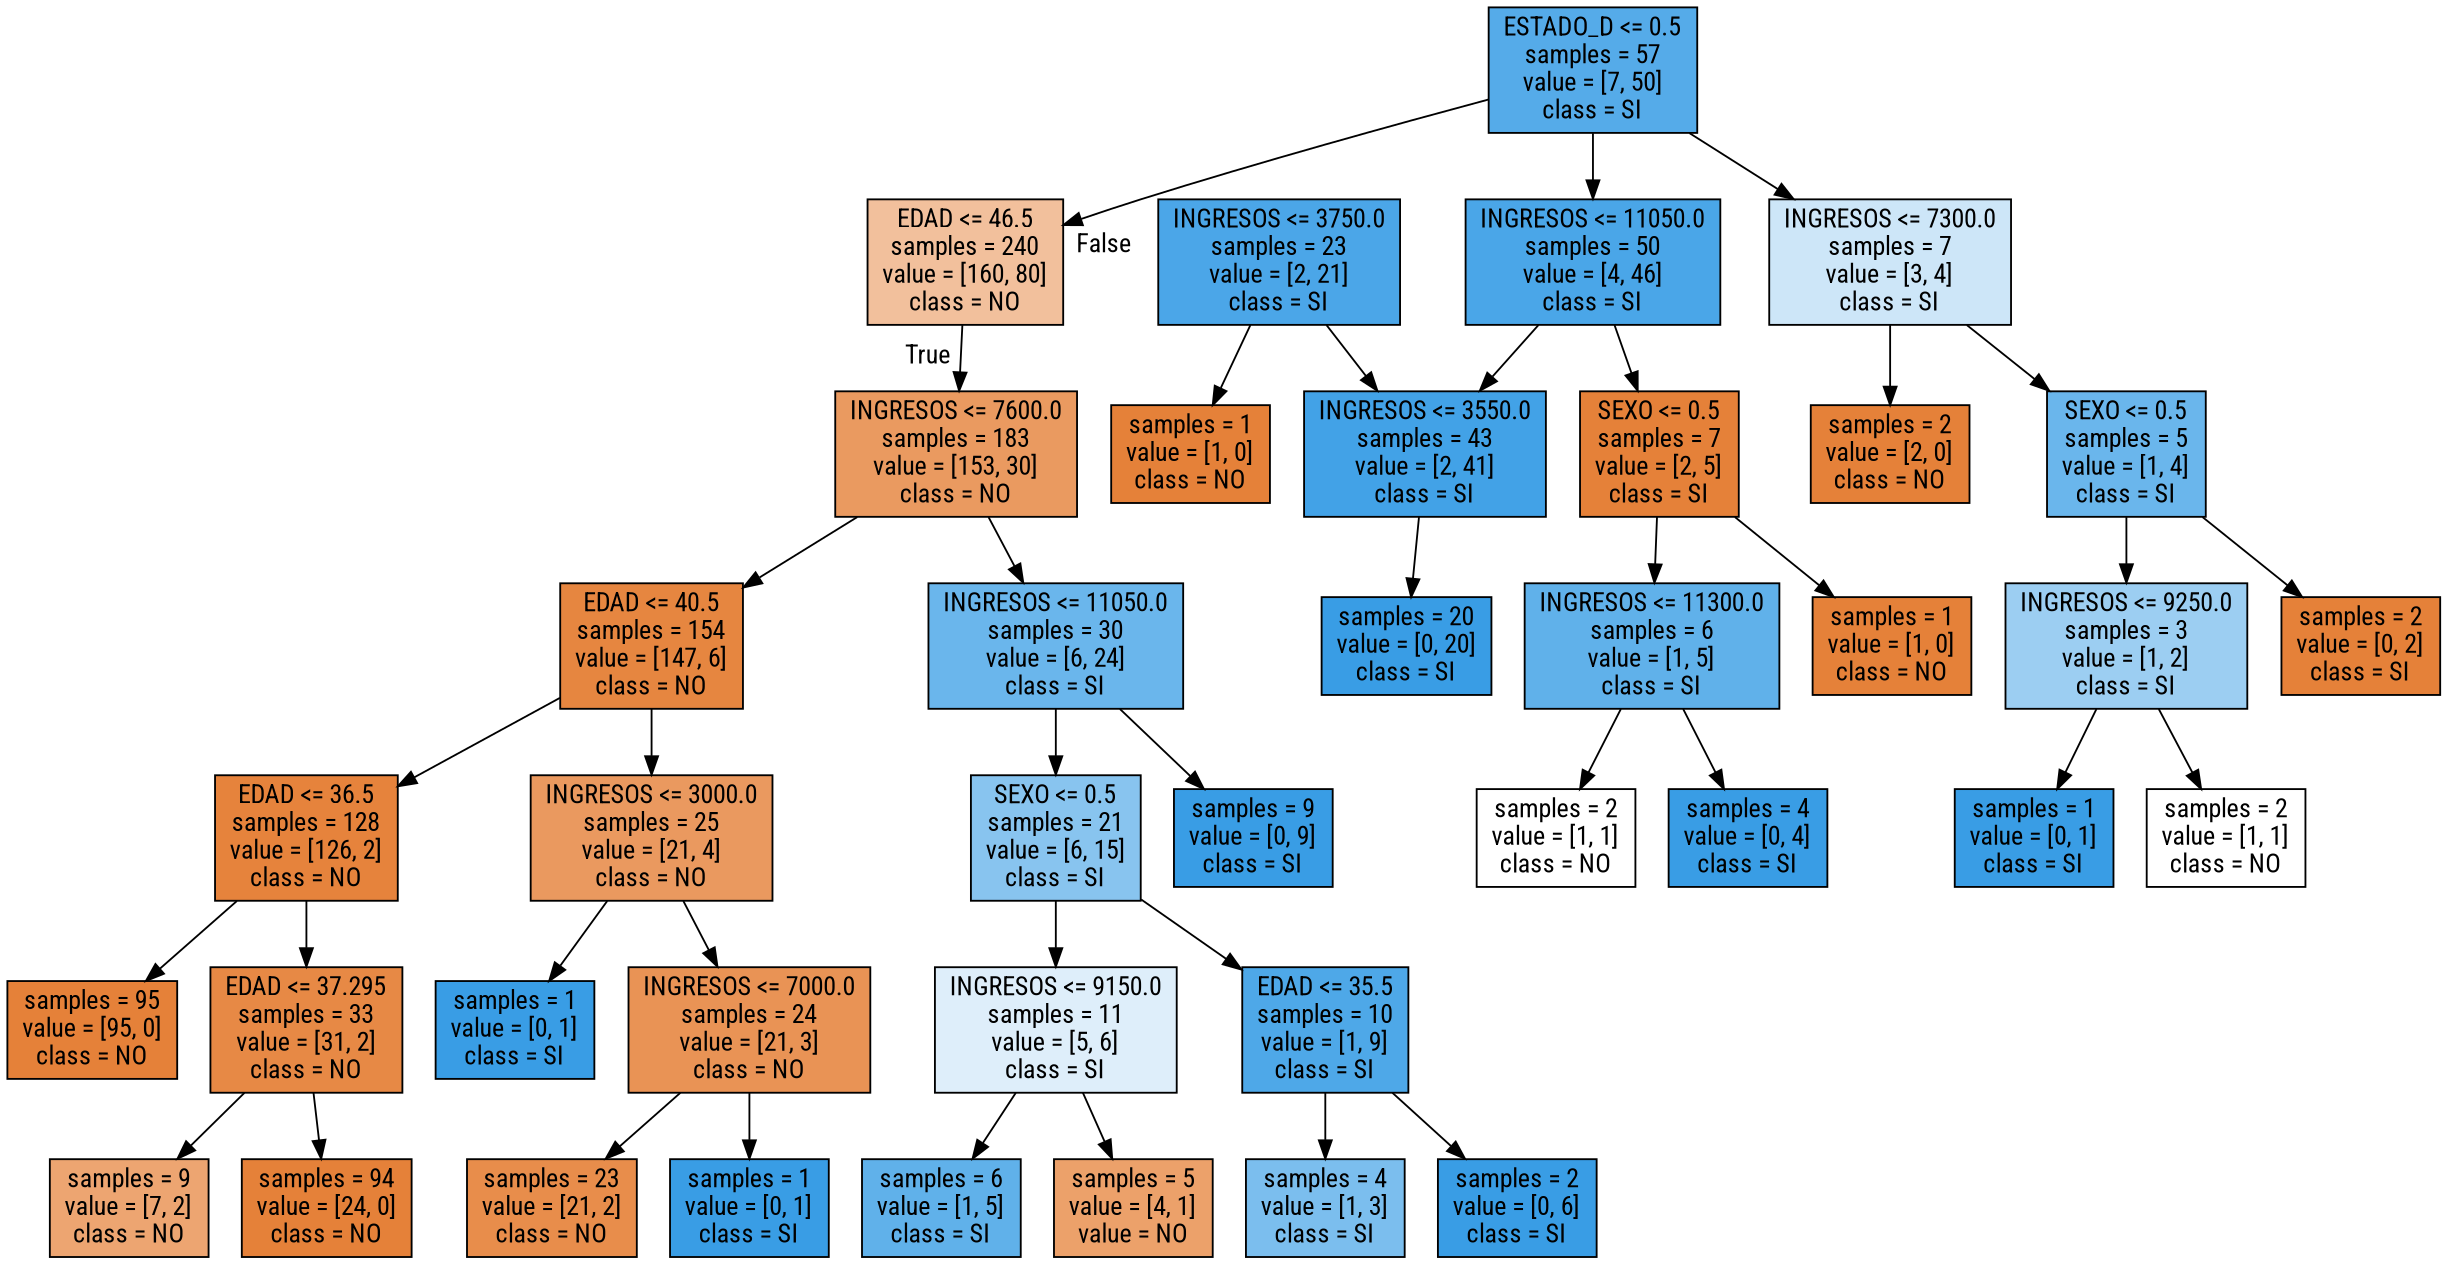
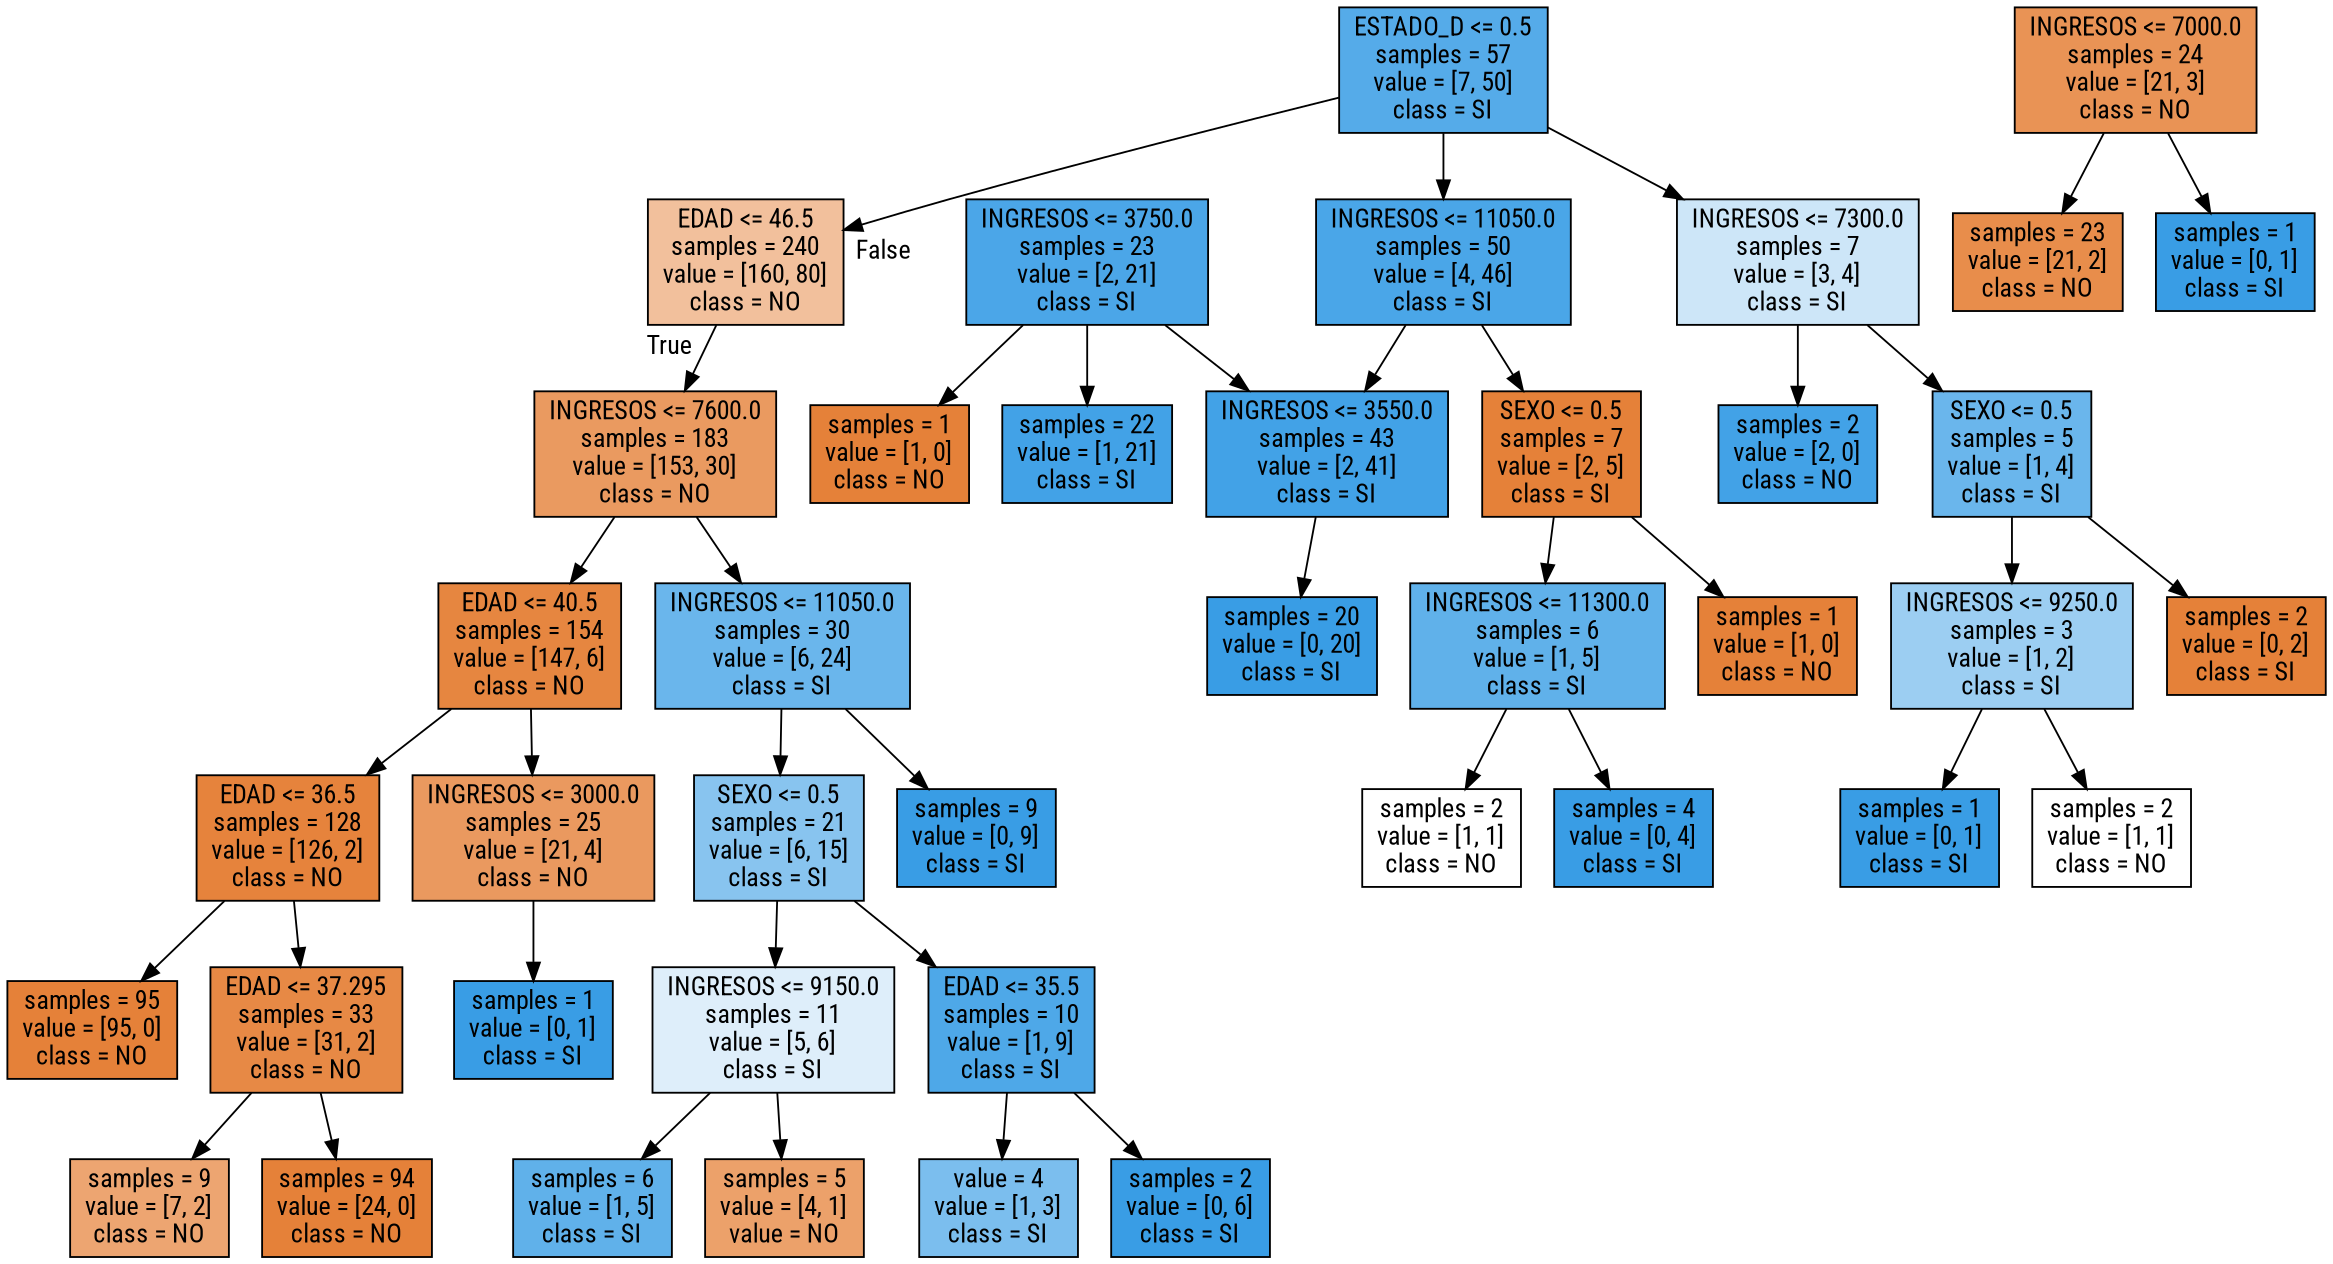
none -> (1087, 454)
(1890, 454) -> (1798, 454)
(696, 925) -> none
(1325, 1208) -> (999, 1208)
